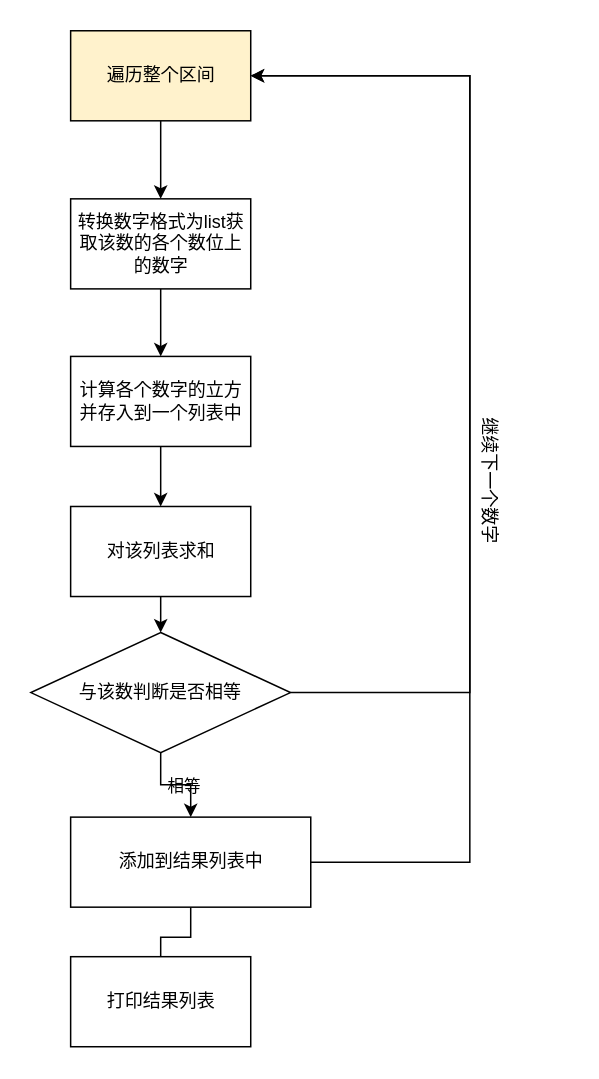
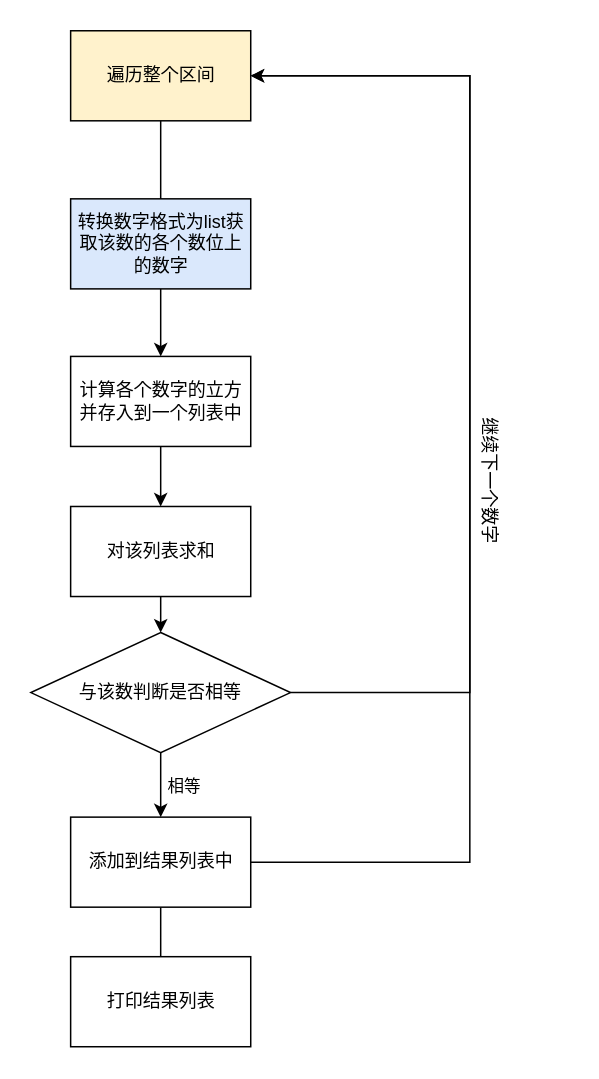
(161, 187) -> (161, 191)
(161, 244) -> (161, 244)
(191, 862) -> (161, 862)
